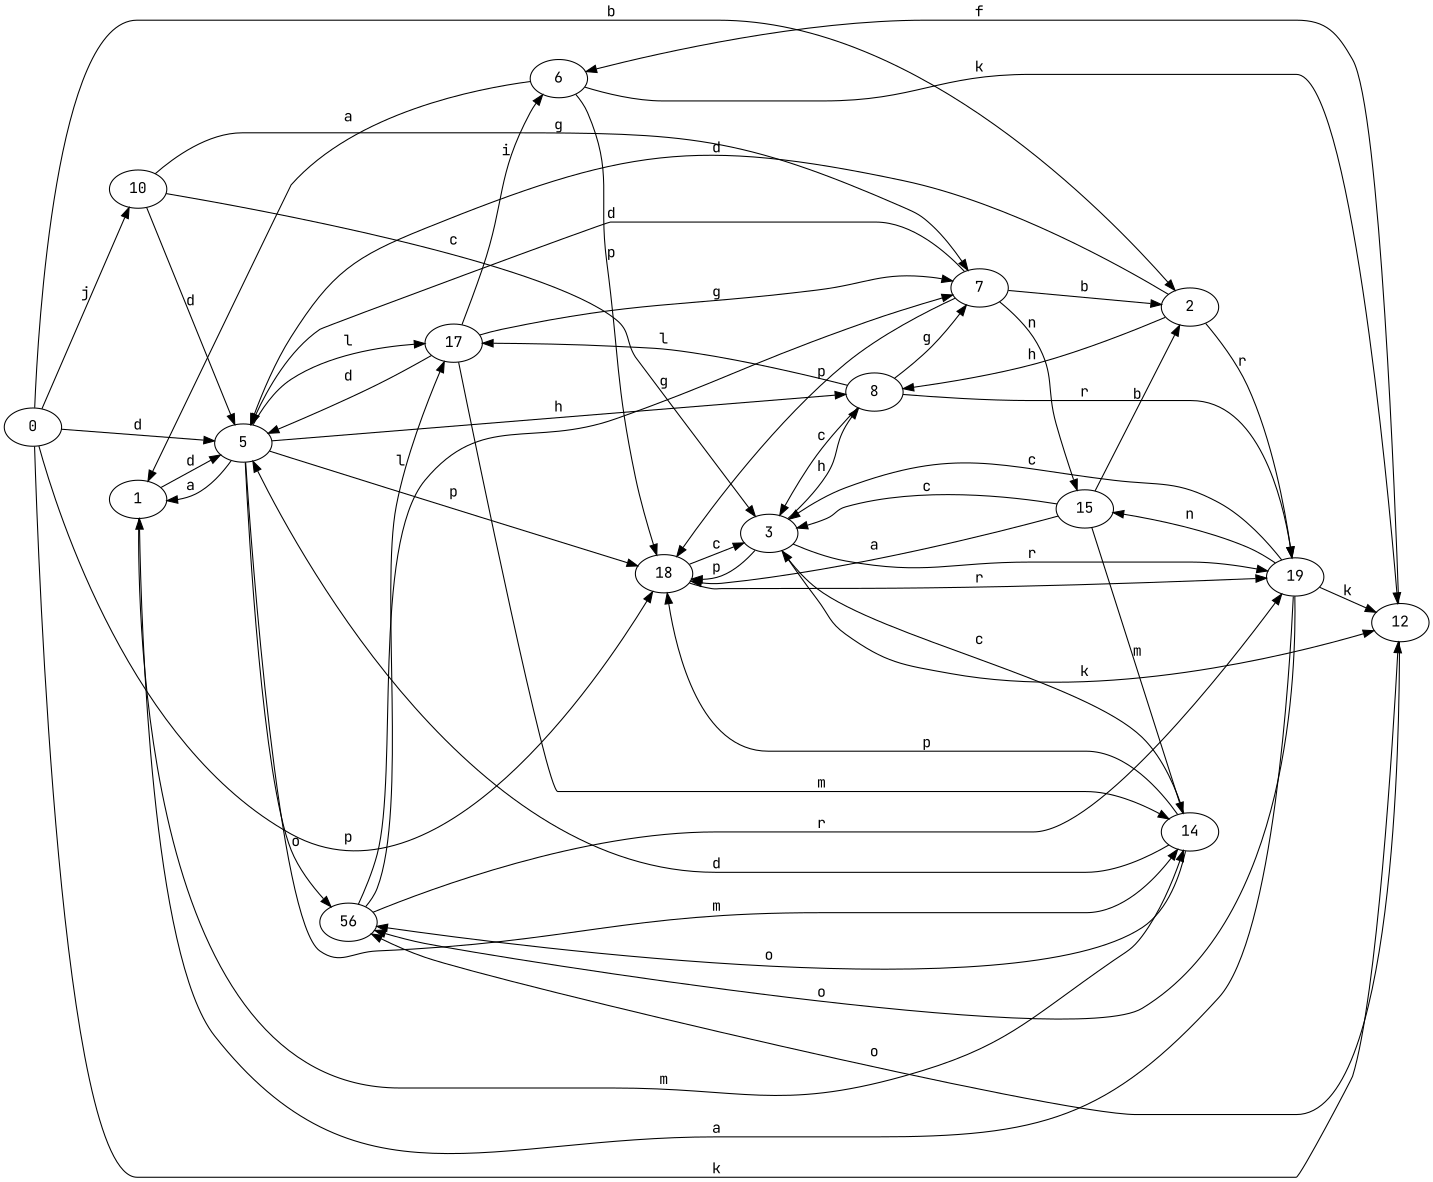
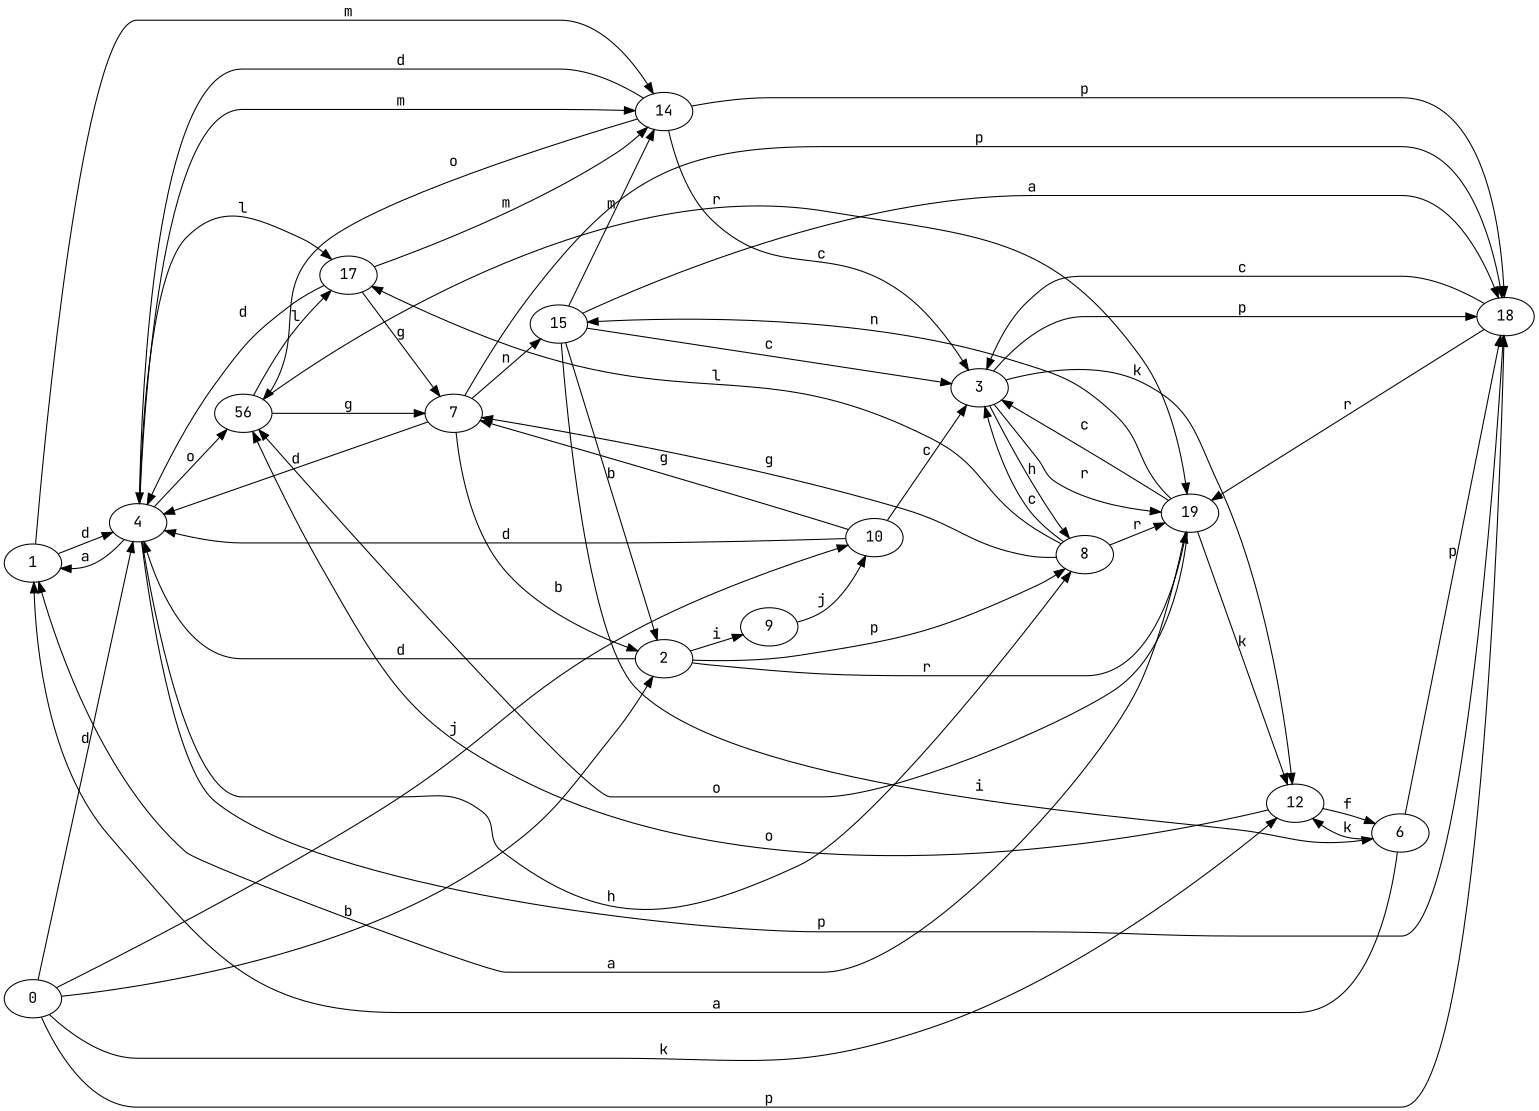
(497, 213) -> (815, 767)
(1032, 355) -> (874, 628)
(243, 443) -> (138, 523)
none -> (769, 627)
